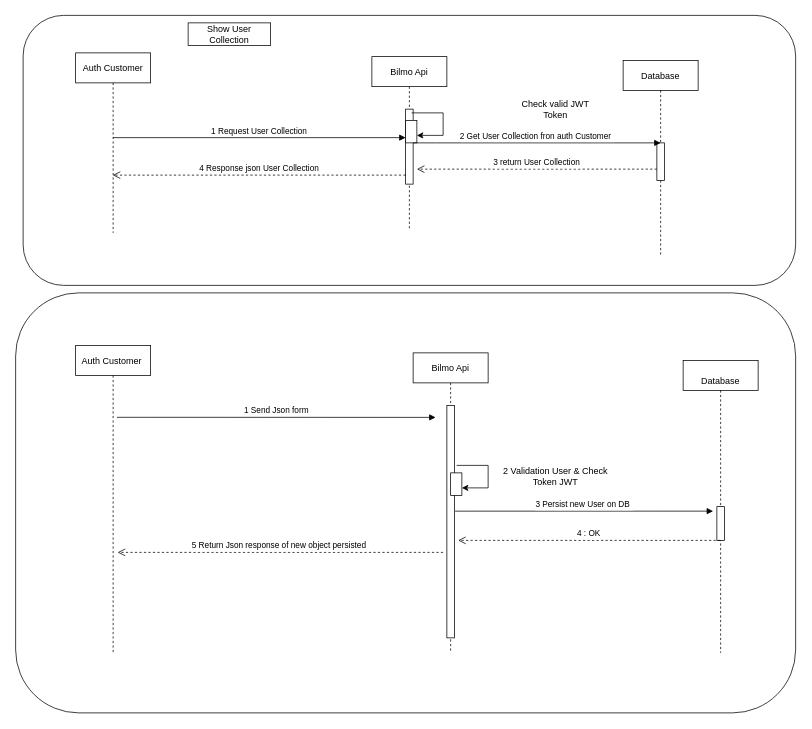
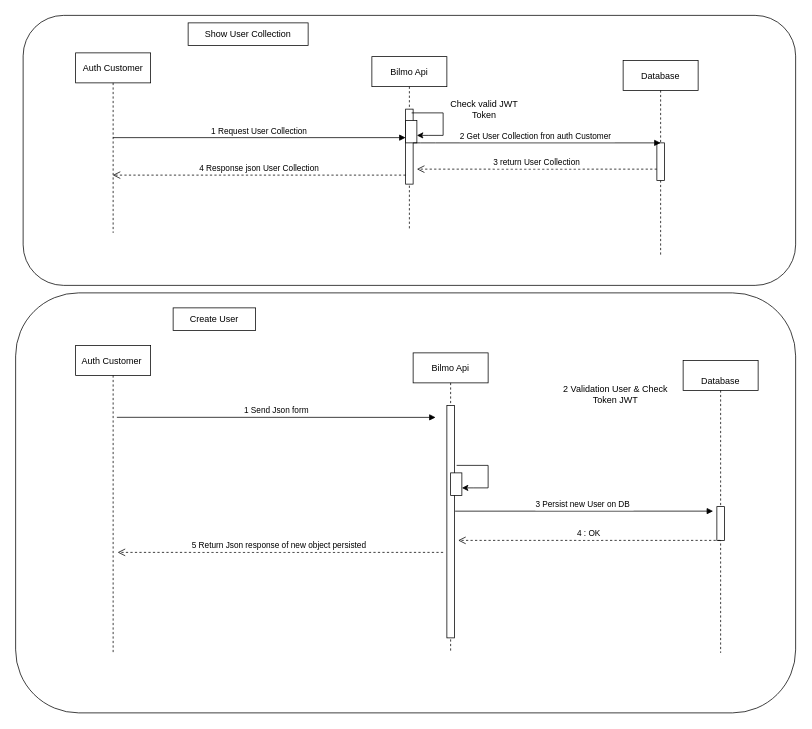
(229, 34) -> (248, 34)
(555, 109) -> (484, 109)
none -> (214, 319)
(555, 477) -> (615, 394)
